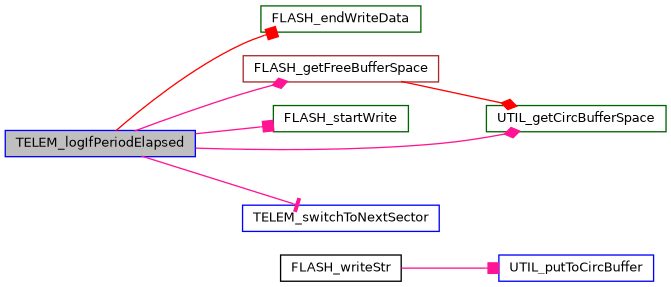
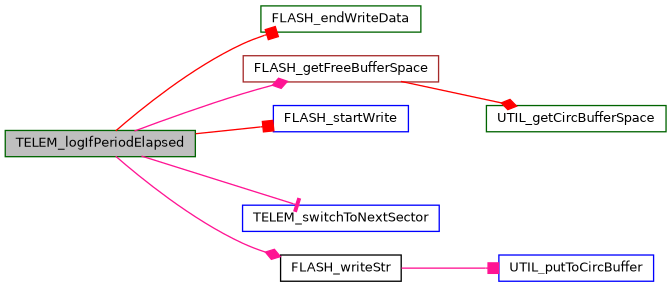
(341, 119) -> (341, 119)
(228, 130) -> (228, 130)
(100, 144) -> (100, 144)
(350, 149) -> (186, 211)
